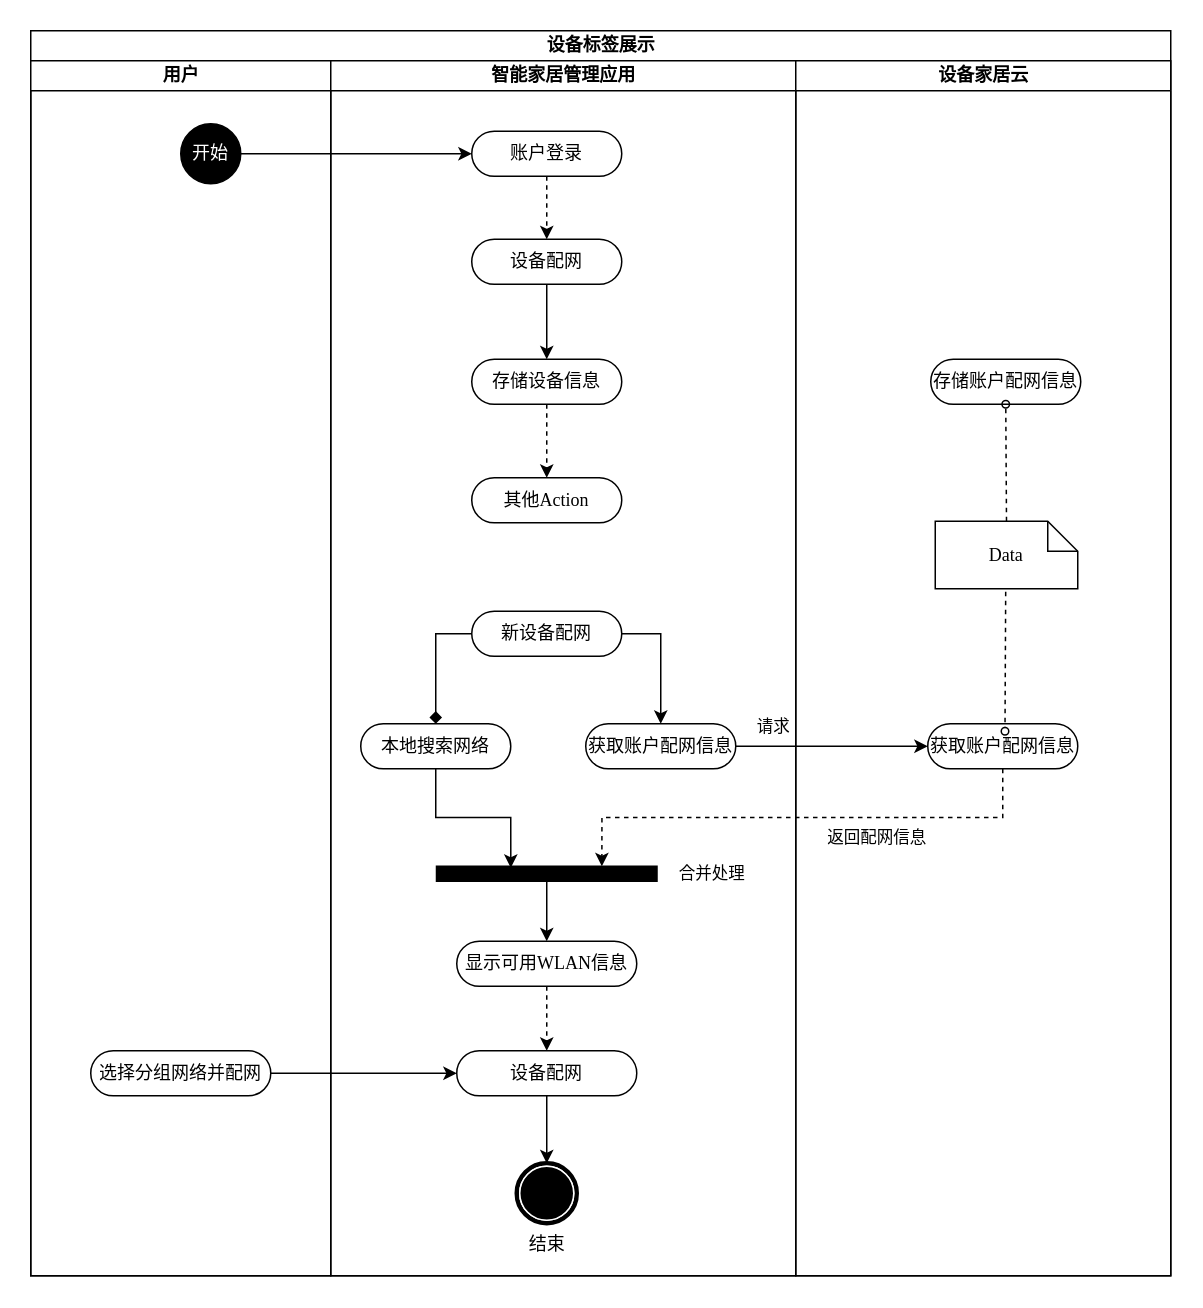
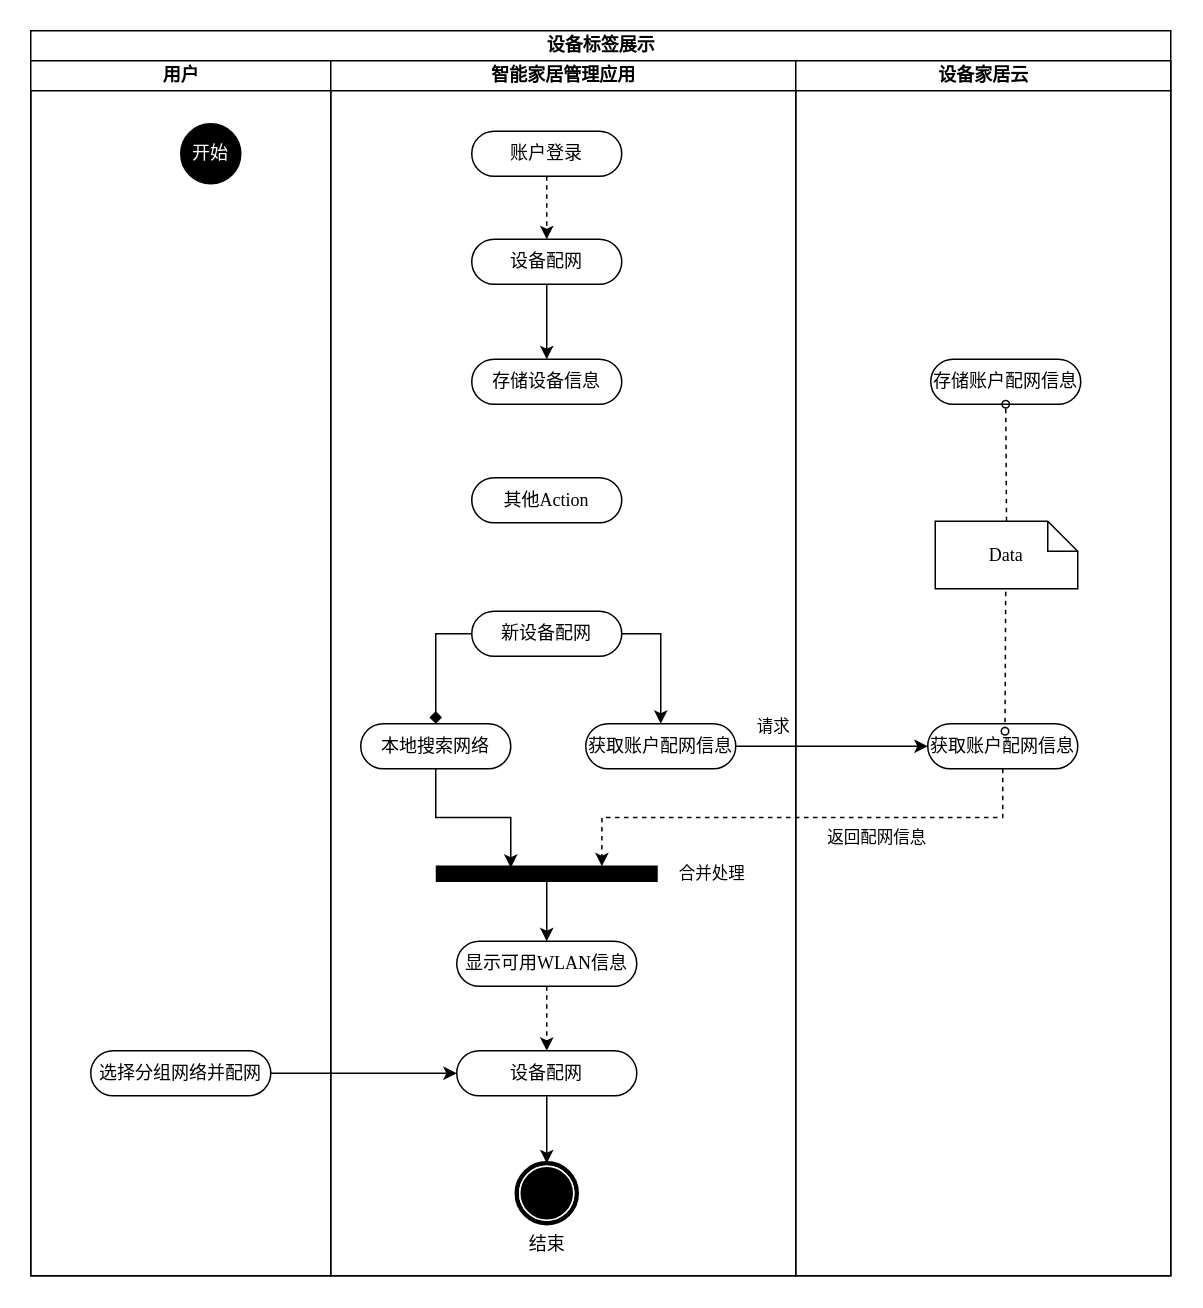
(351, 154) -> none
(547, 436) -> none
